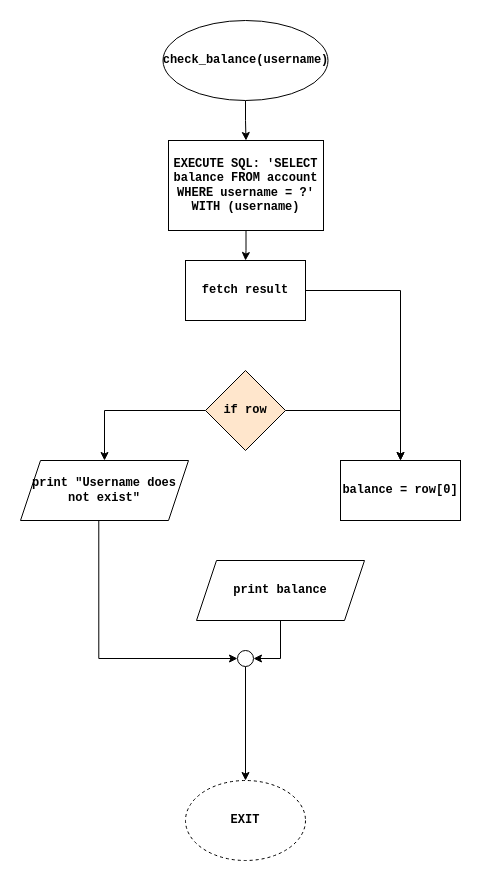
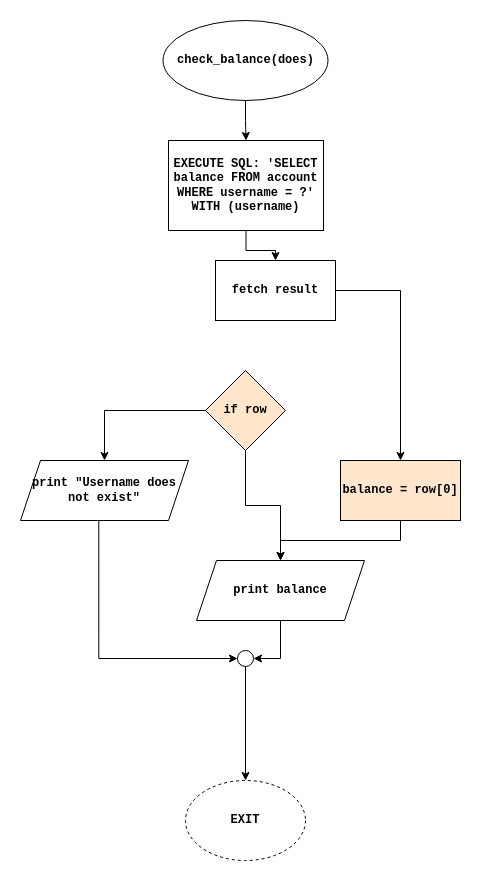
(246, 61) -> (246, 61)
(246, 291) -> (276, 291)
(342, 411) -> (252, 506)
(401, 491) -> (401, 491)
none -> (352, 541)
